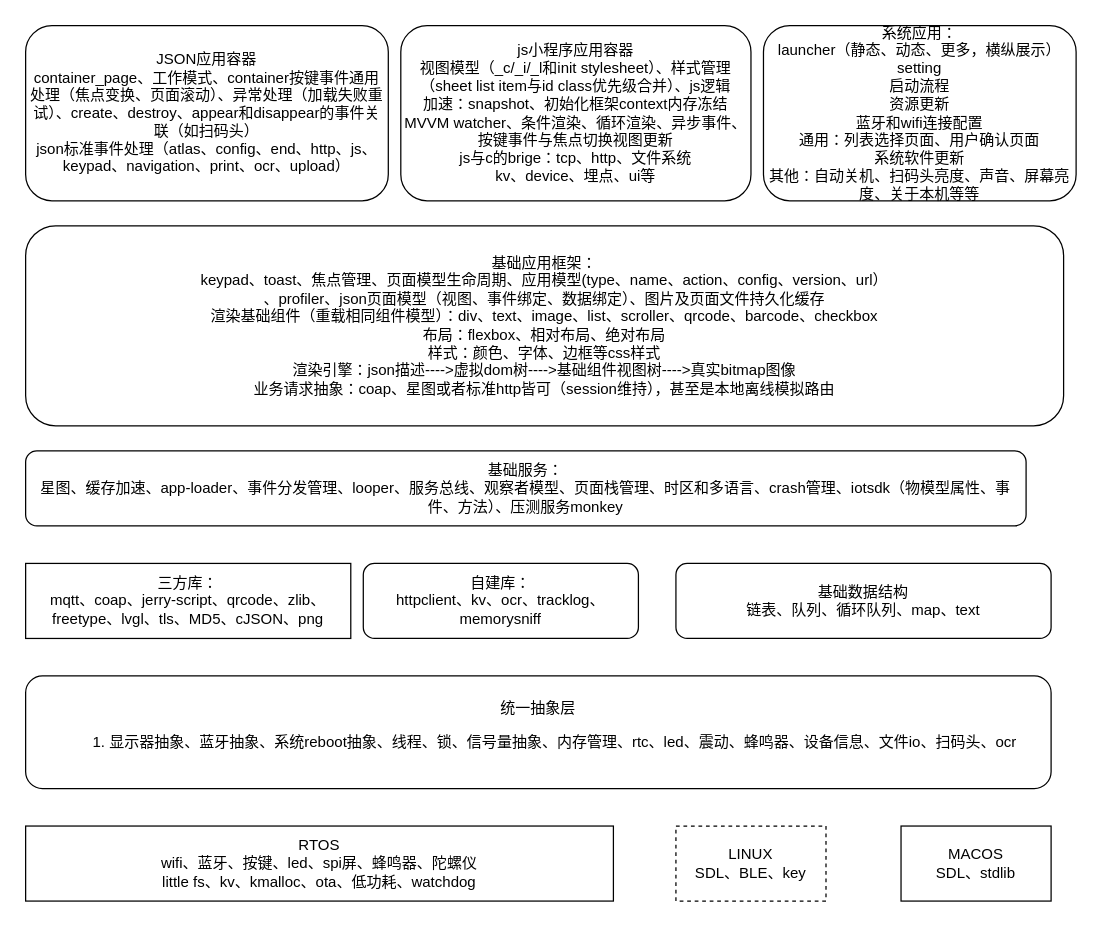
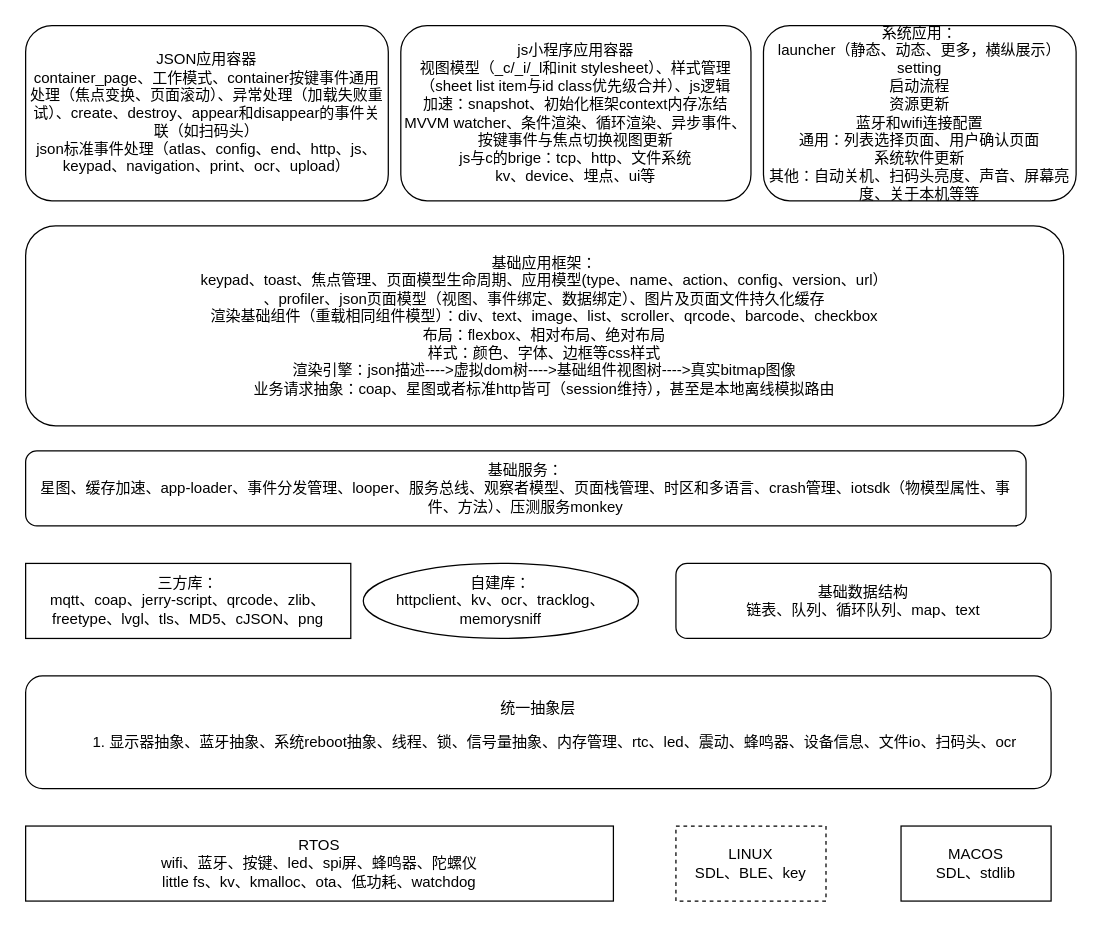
(501, 601) -> (501, 601)
